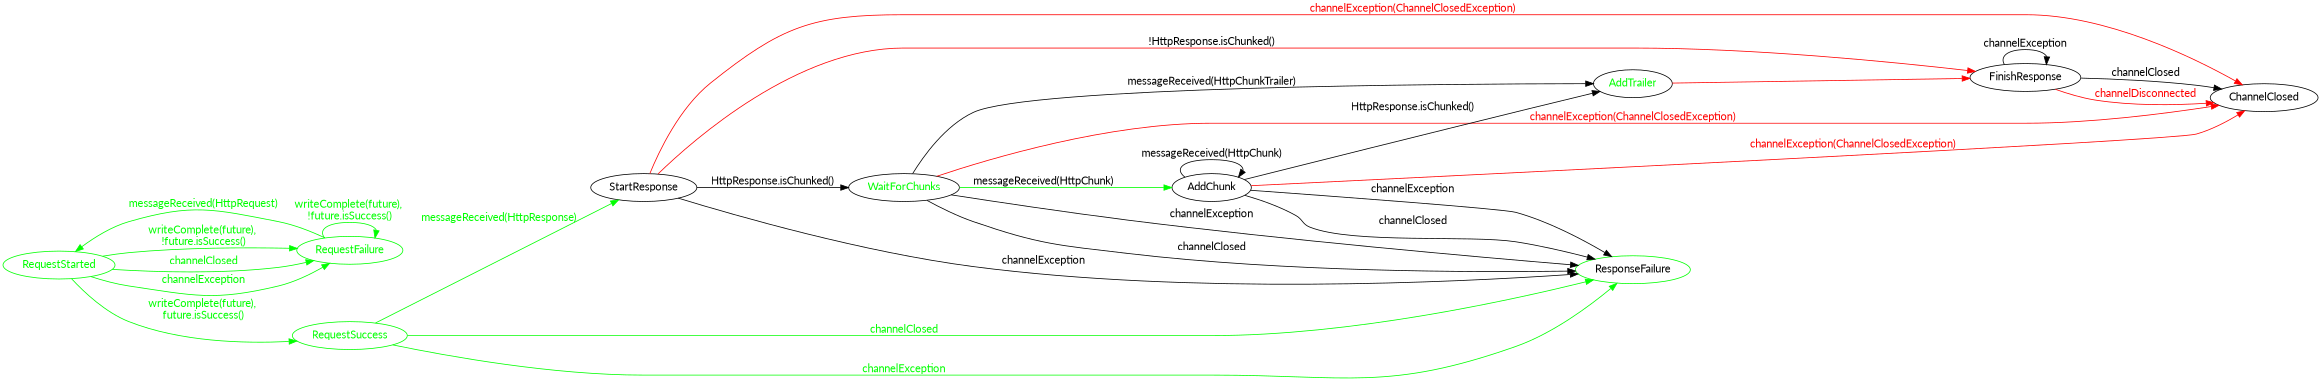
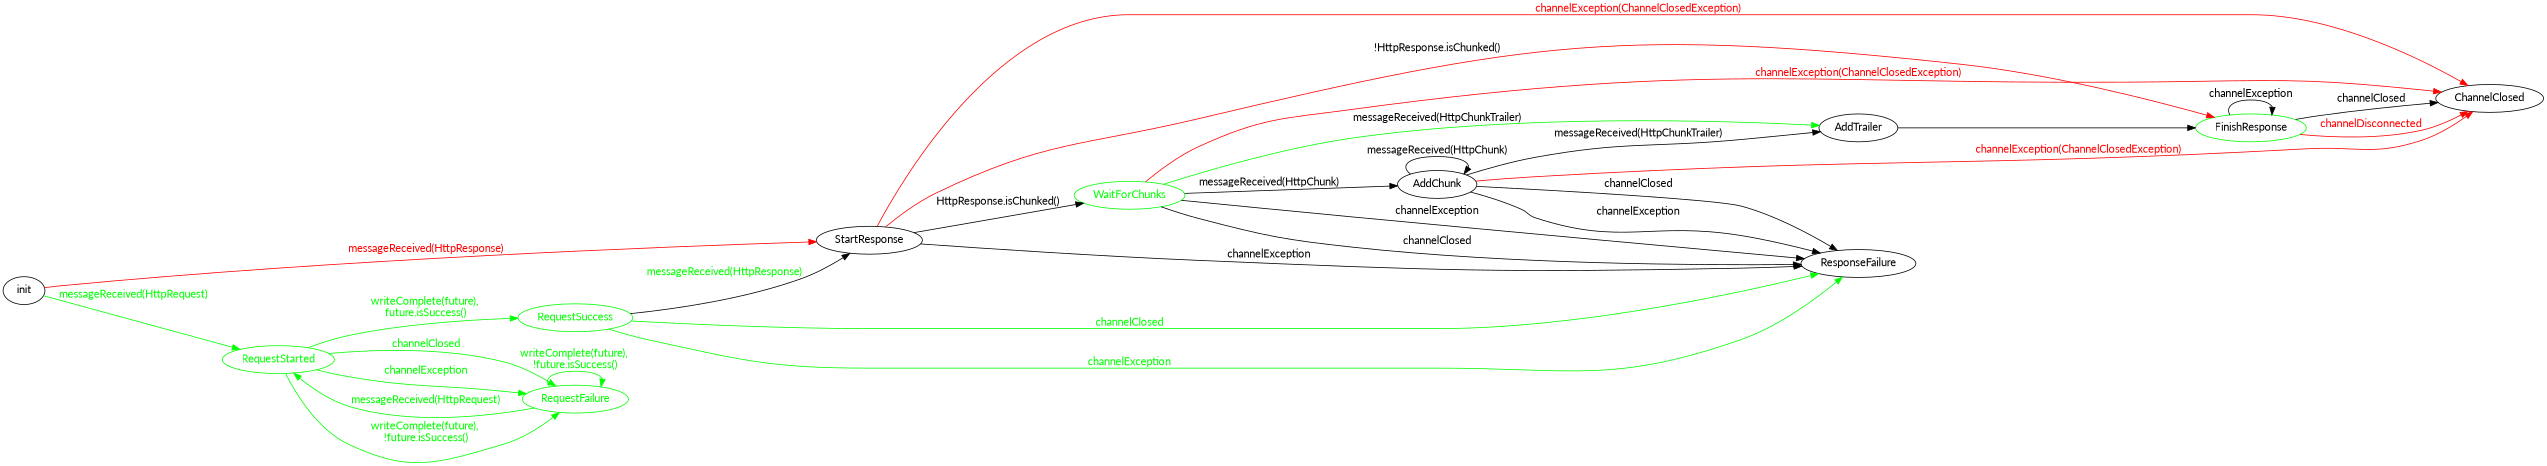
(2025, 77) -> (2251, 128)
(1817, 81) -> (2043, 128)
(1633, 84) -> (1858, 128)
(1235, 89) -> (1485, 125)
(1413, 107) -> (1638, 134)
(904, 188) -> (1130, 195)
(1062, 188) -> (1287, 190)
(493, 263) -> (740, 296)
(1633, 270) -> (1858, 263)
none -> (24, 291)
